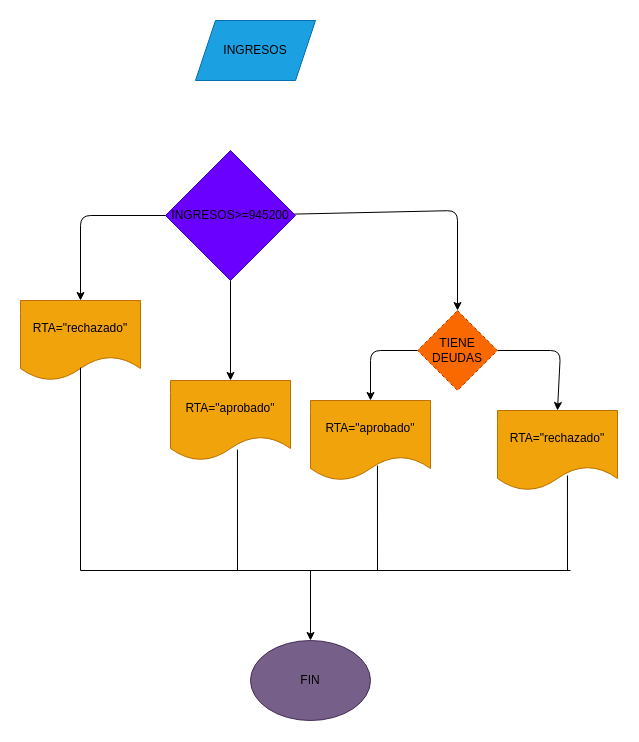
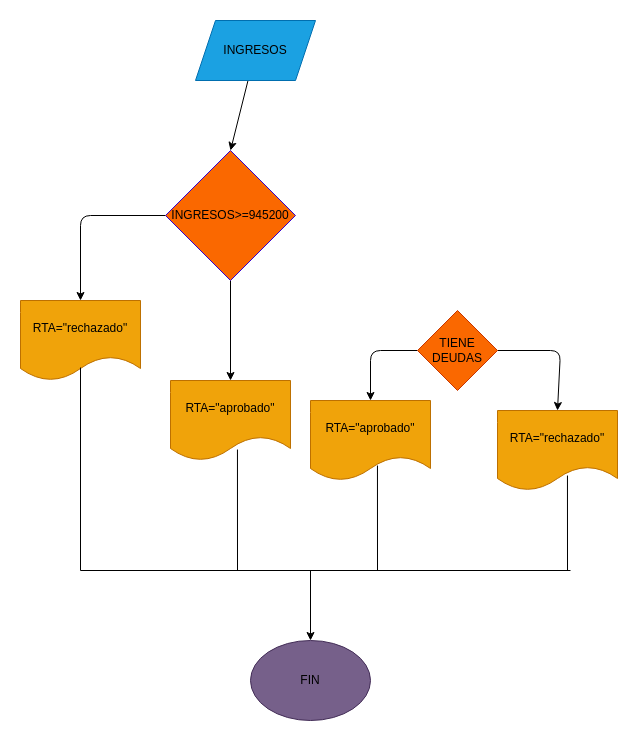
none -> (240, 112)
(417, 211) -> none
(231, 216) -> (231, 216)
(458, 351) -> (458, 351)
